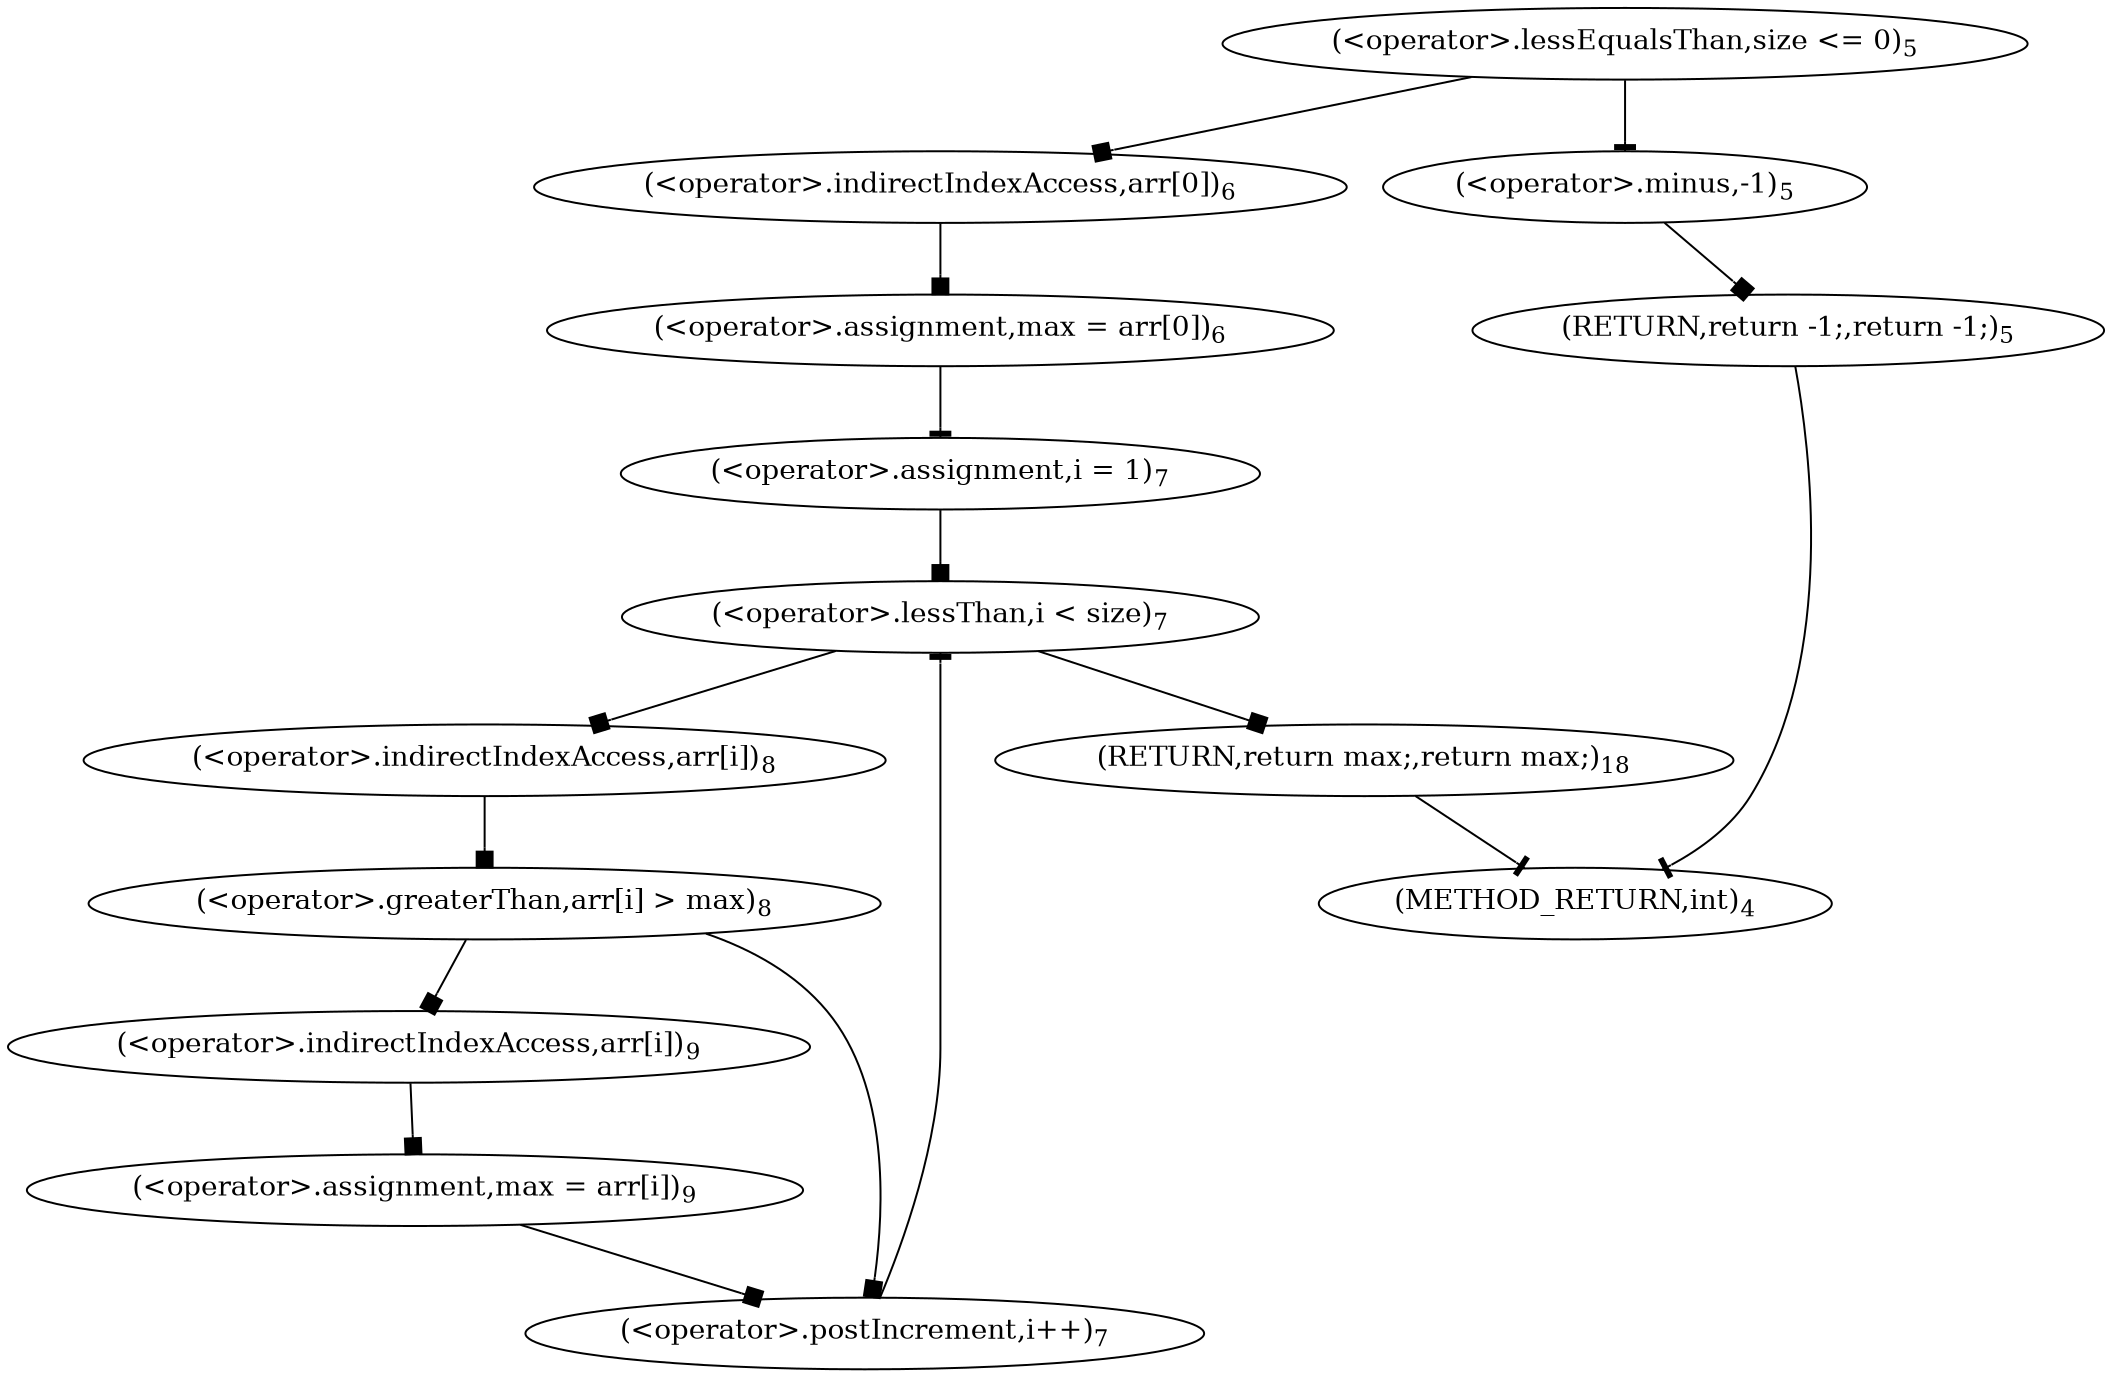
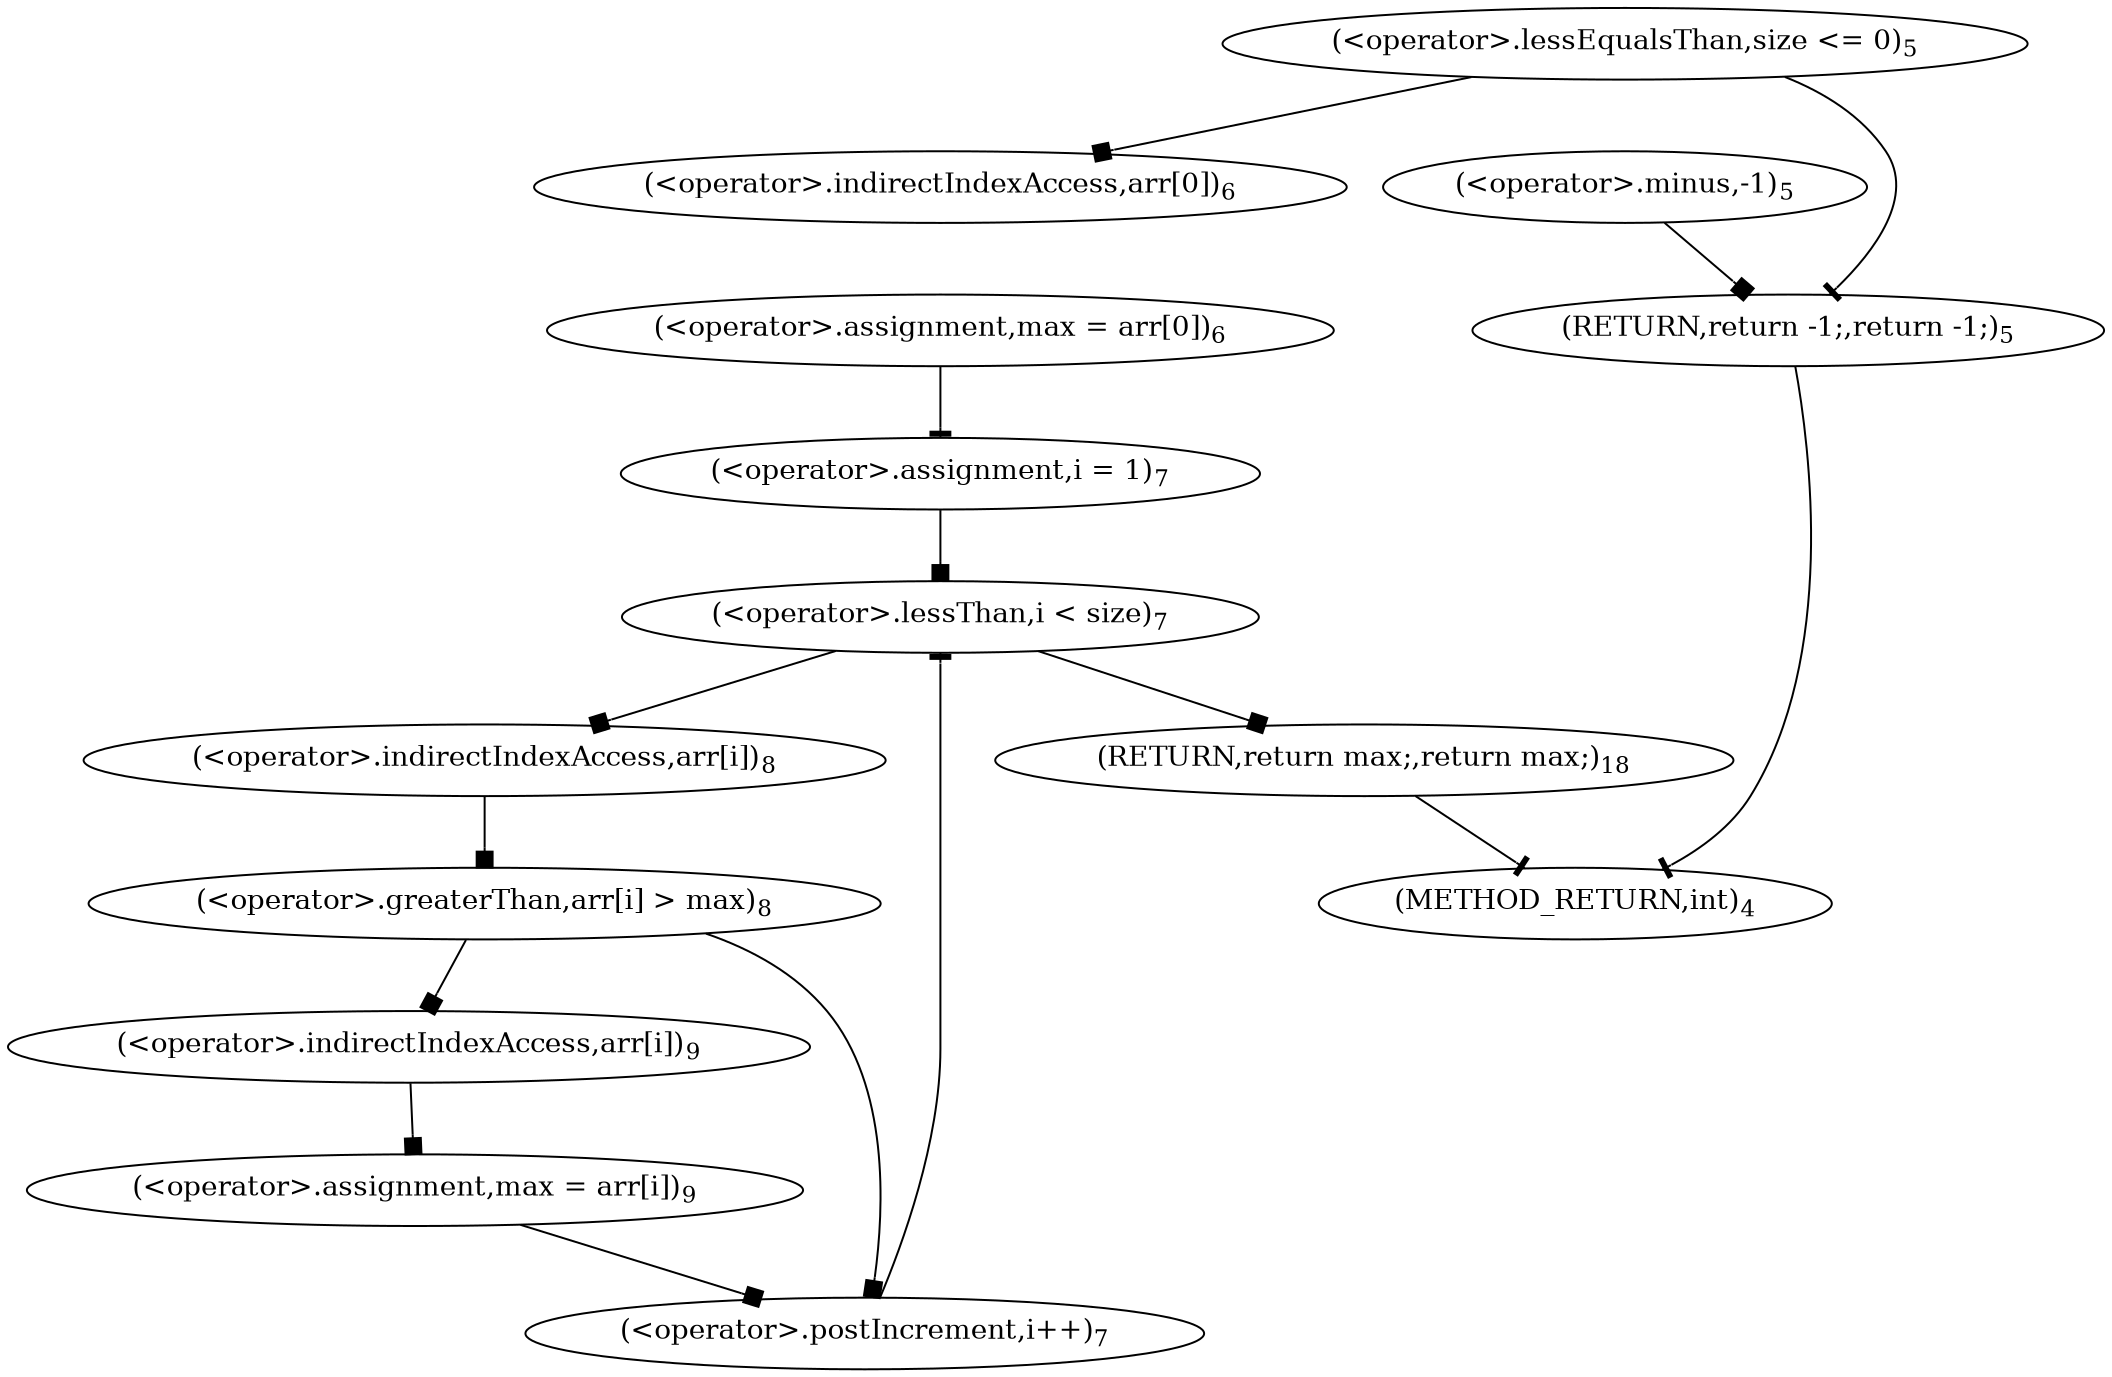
(1625, 111) -> (1892, 165)
(940, 249) -> none
